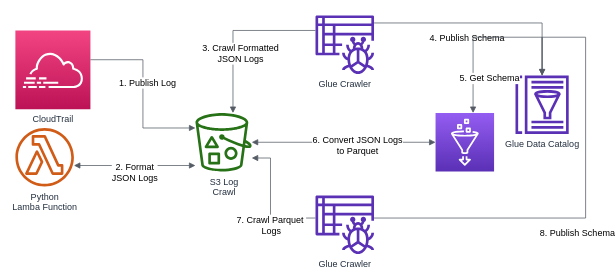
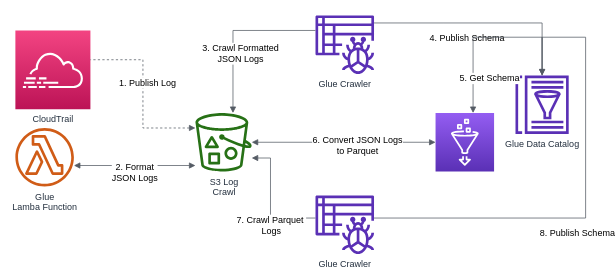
(145, 128) -> (145, 128)
(45, 202) -> (45, 202)
